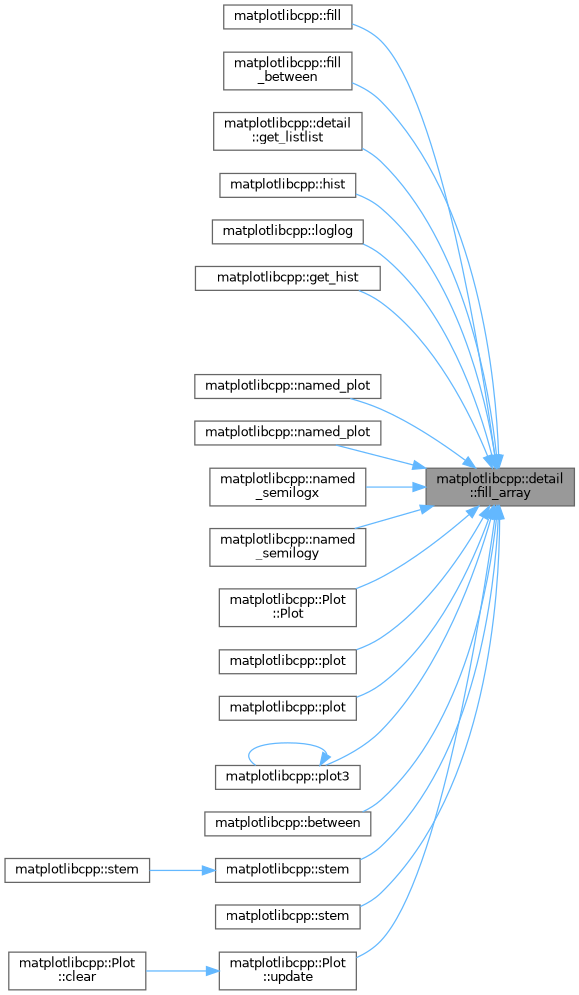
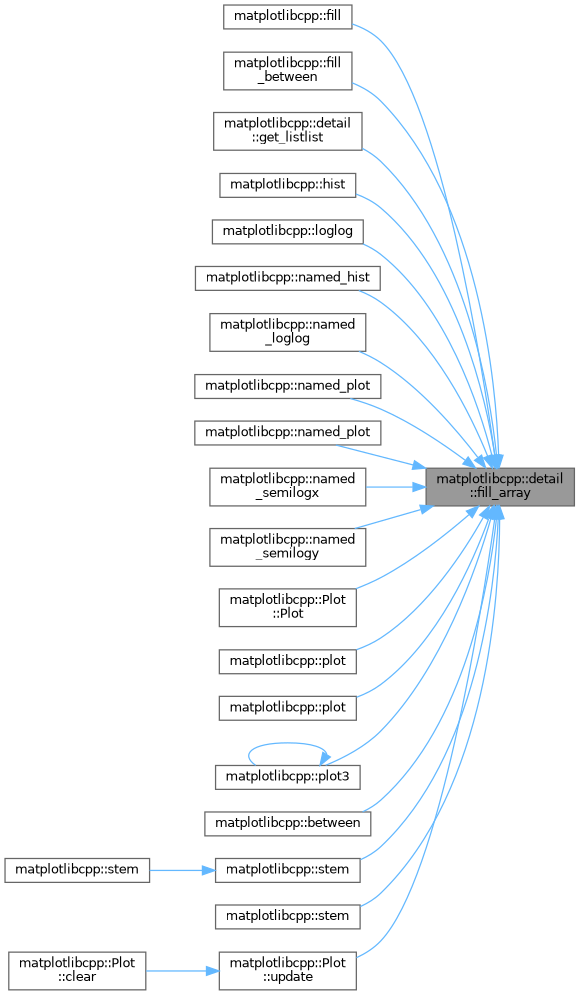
(288, 278) -> (288, 278)
none -> (288, 332)
